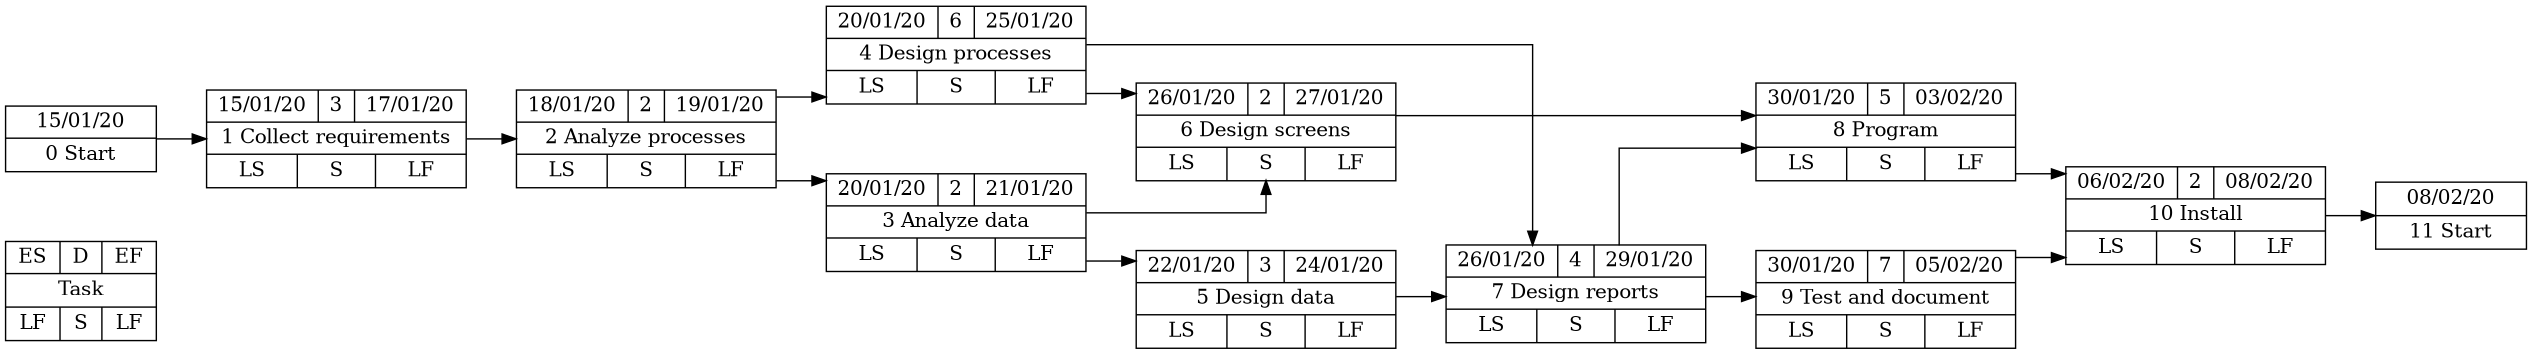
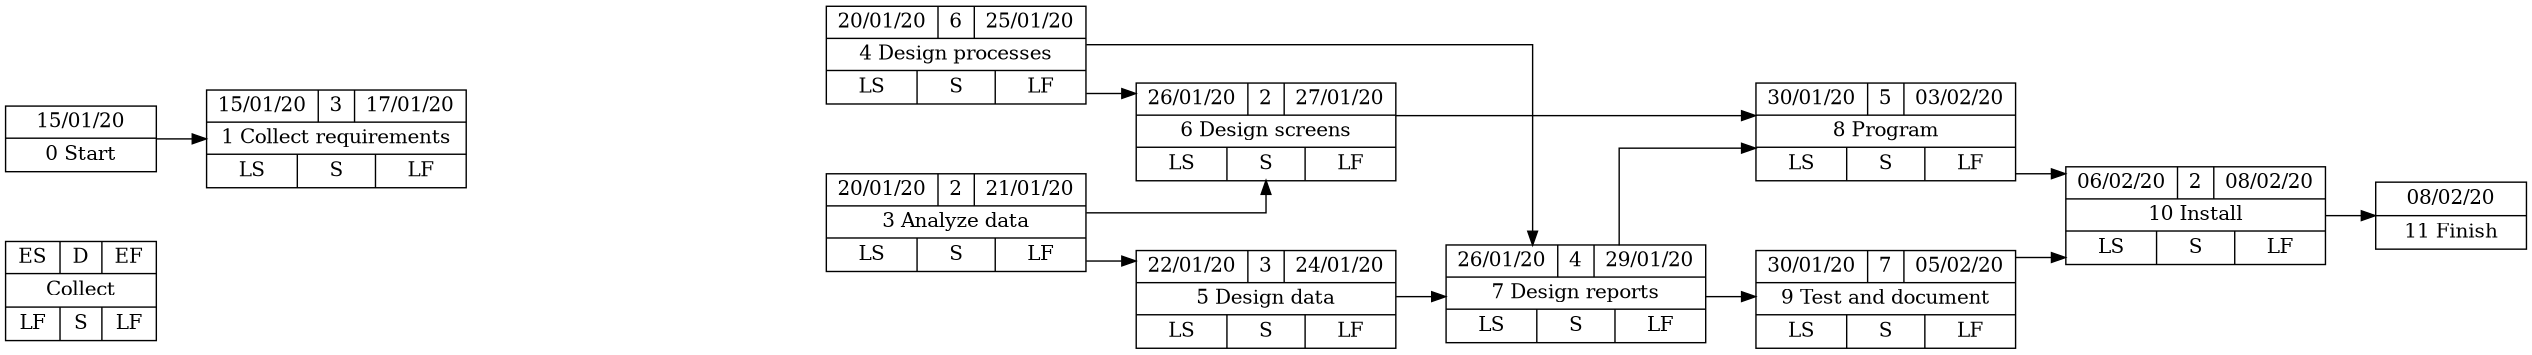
(646, 139) -> none
(2451, 232) -> (2451, 232)
(81, 290) -> (81, 290)
